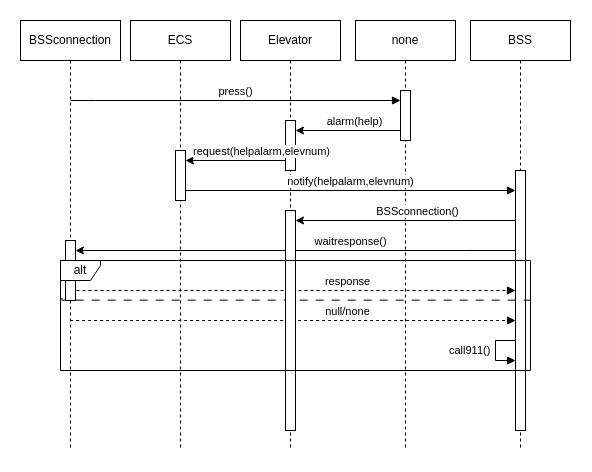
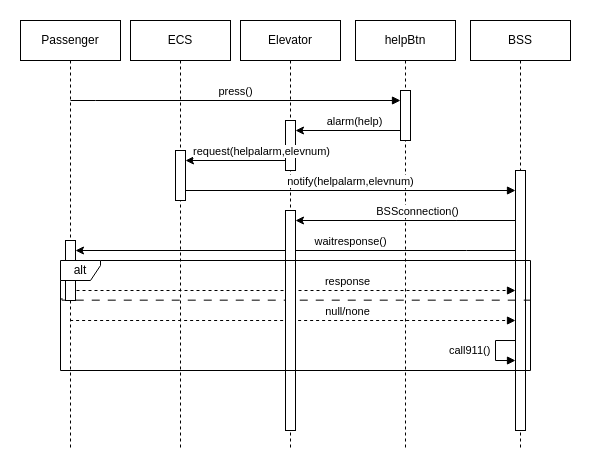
(71, 41) -> (71, 41)
(406, 41) -> (406, 41)
